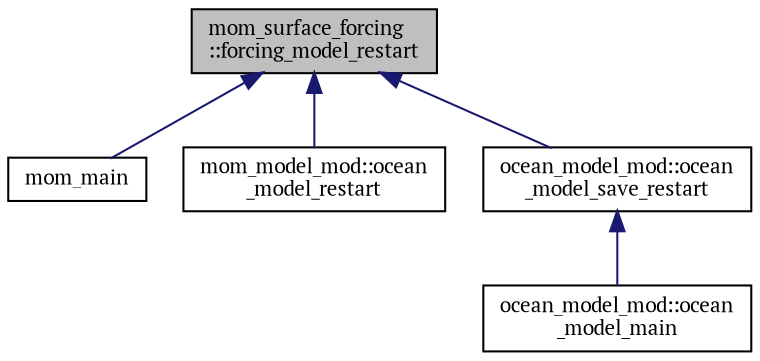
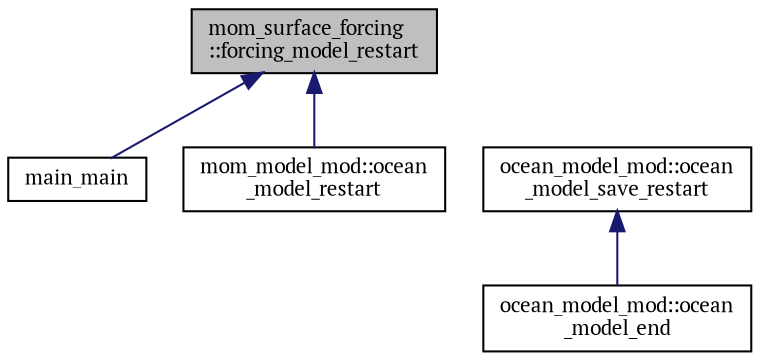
(475, 115) -> none
(77, 179) -> (77, 179)
(617, 318) -> (617, 318)
